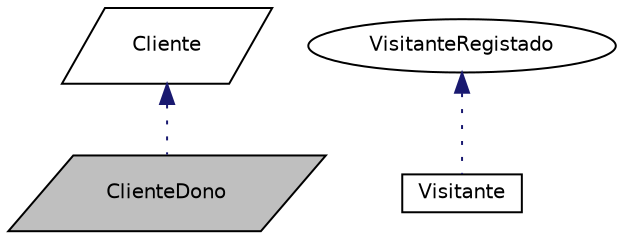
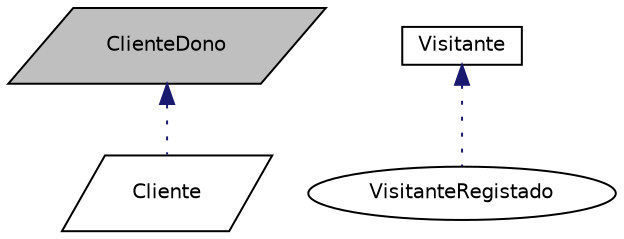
(167, 130) -> (167, 130)
(462, 133) -> (462, 125)
